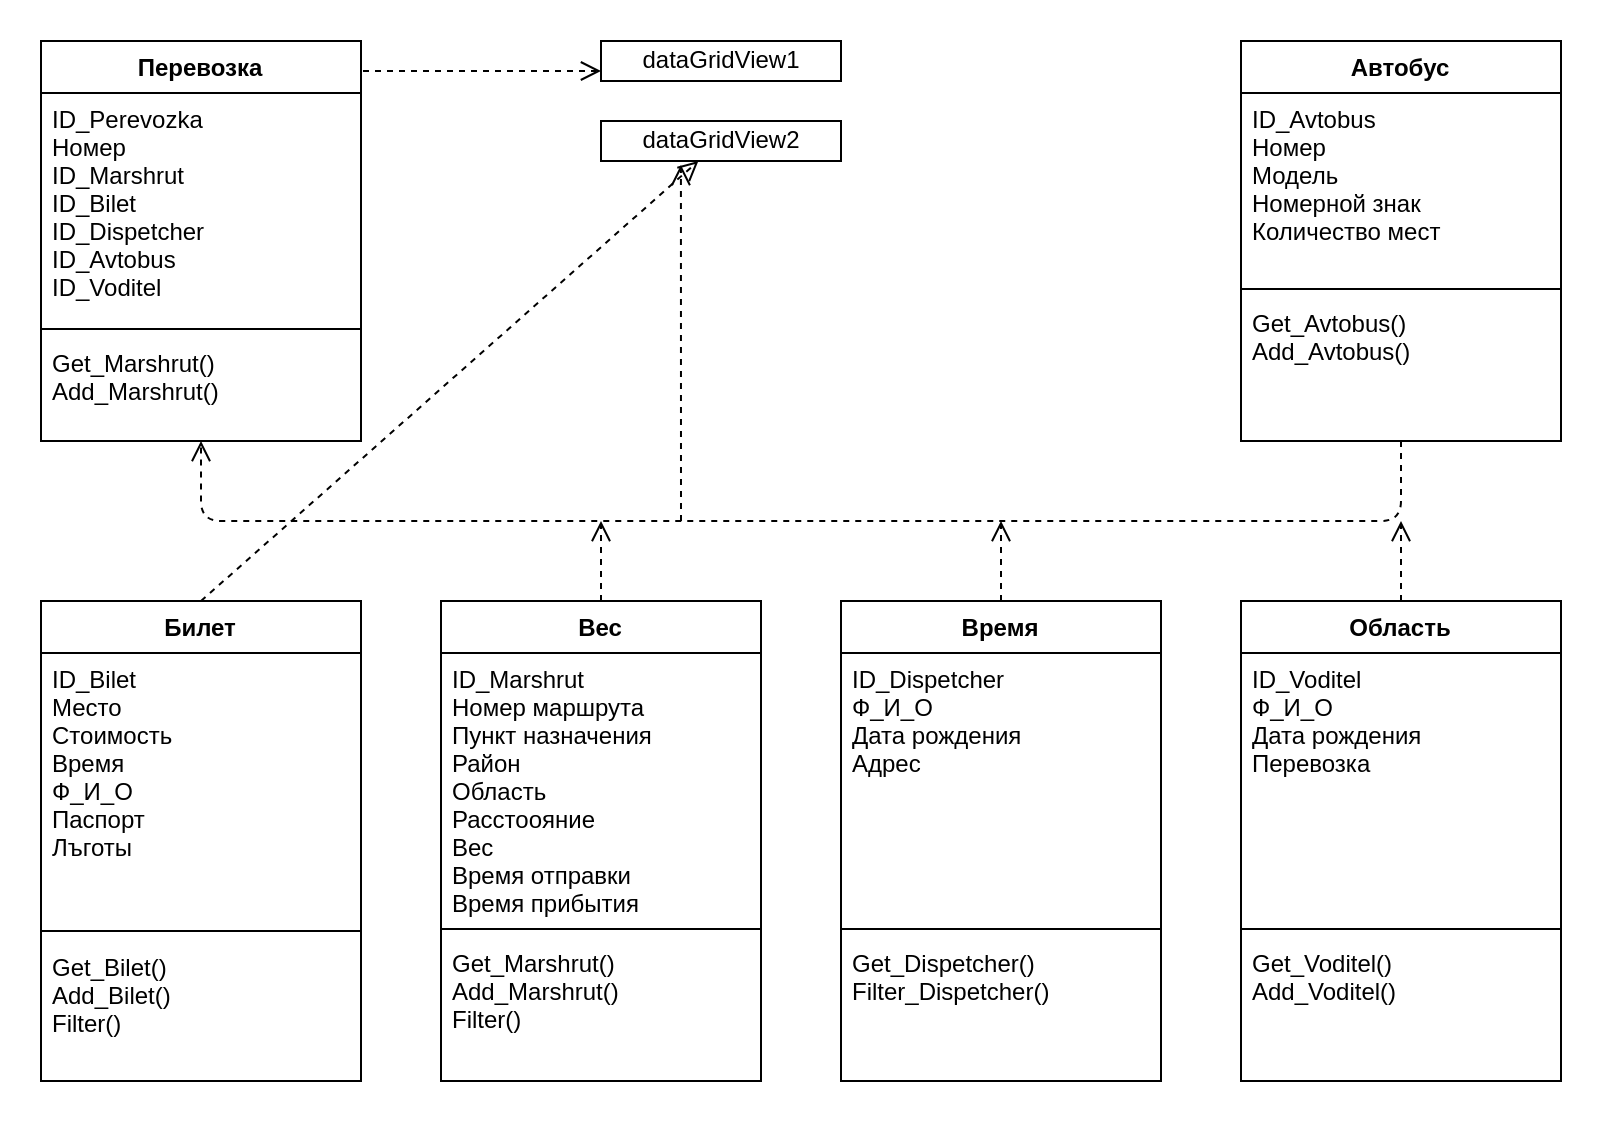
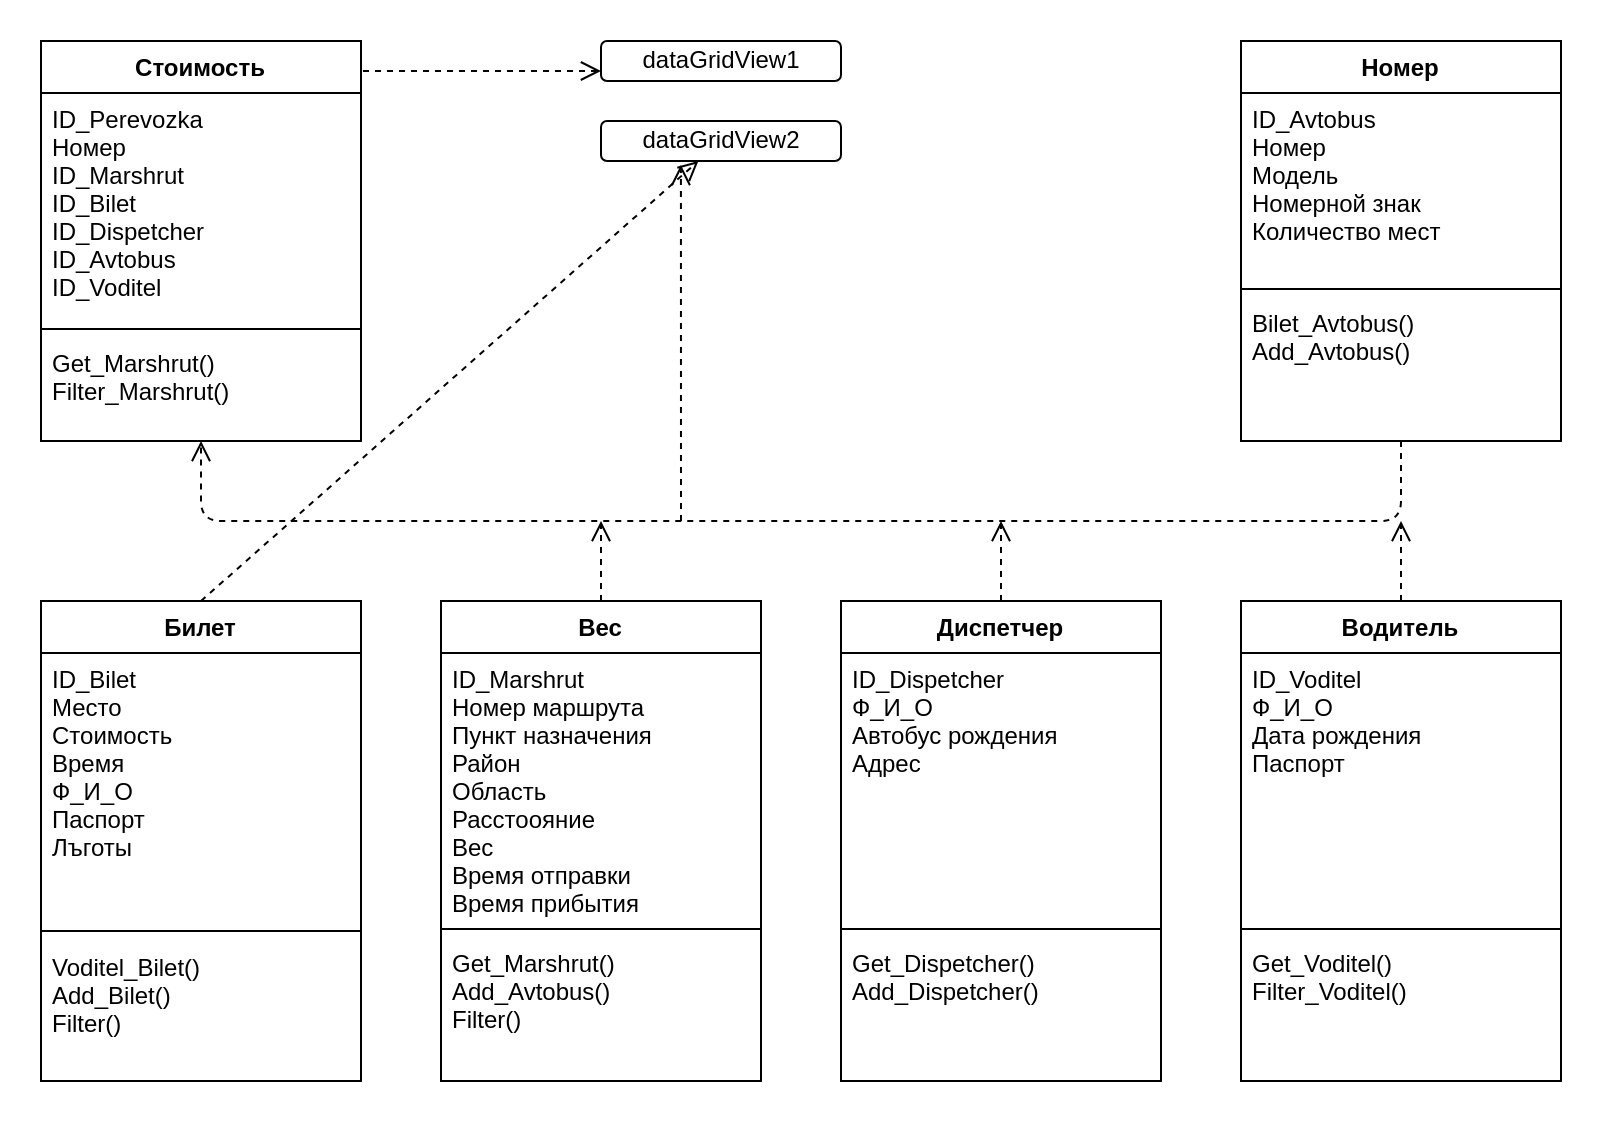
(721, 61) -> (721, 61)
(200, 68) -> (200, 68)
(1400, 68) -> (1400, 68)
(721, 141) -> (721, 141)
(1339, 324) -> (1347, 324)
(146, 364) -> (146, 364)
(1000, 628) -> (1000, 628)
(1400, 628) -> (1400, 628)
(936, 680) -> (936, 680)
(1313, 680) -> (1313, 680)
(546, 964) -> (546, 964)
(956, 964) -> (956, 964)
(1333, 964) -> (1333, 964)
(120, 968) -> (140, 968)
